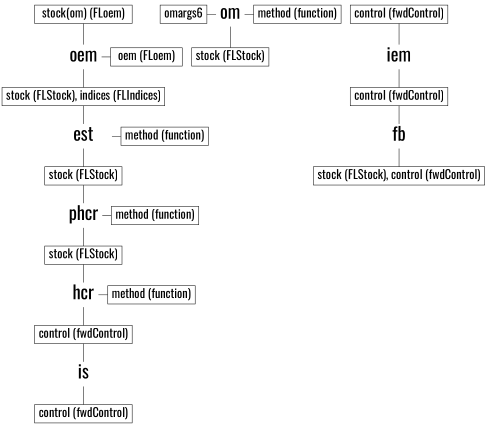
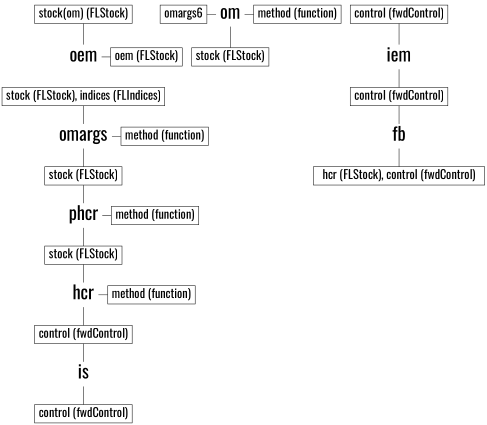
(83, 14) -> (83, 14)
(146, 57) -> (146, 57)
(83, 78) -> none
(83, 136) -> (83, 136)
(399, 176) -> (399, 176)
